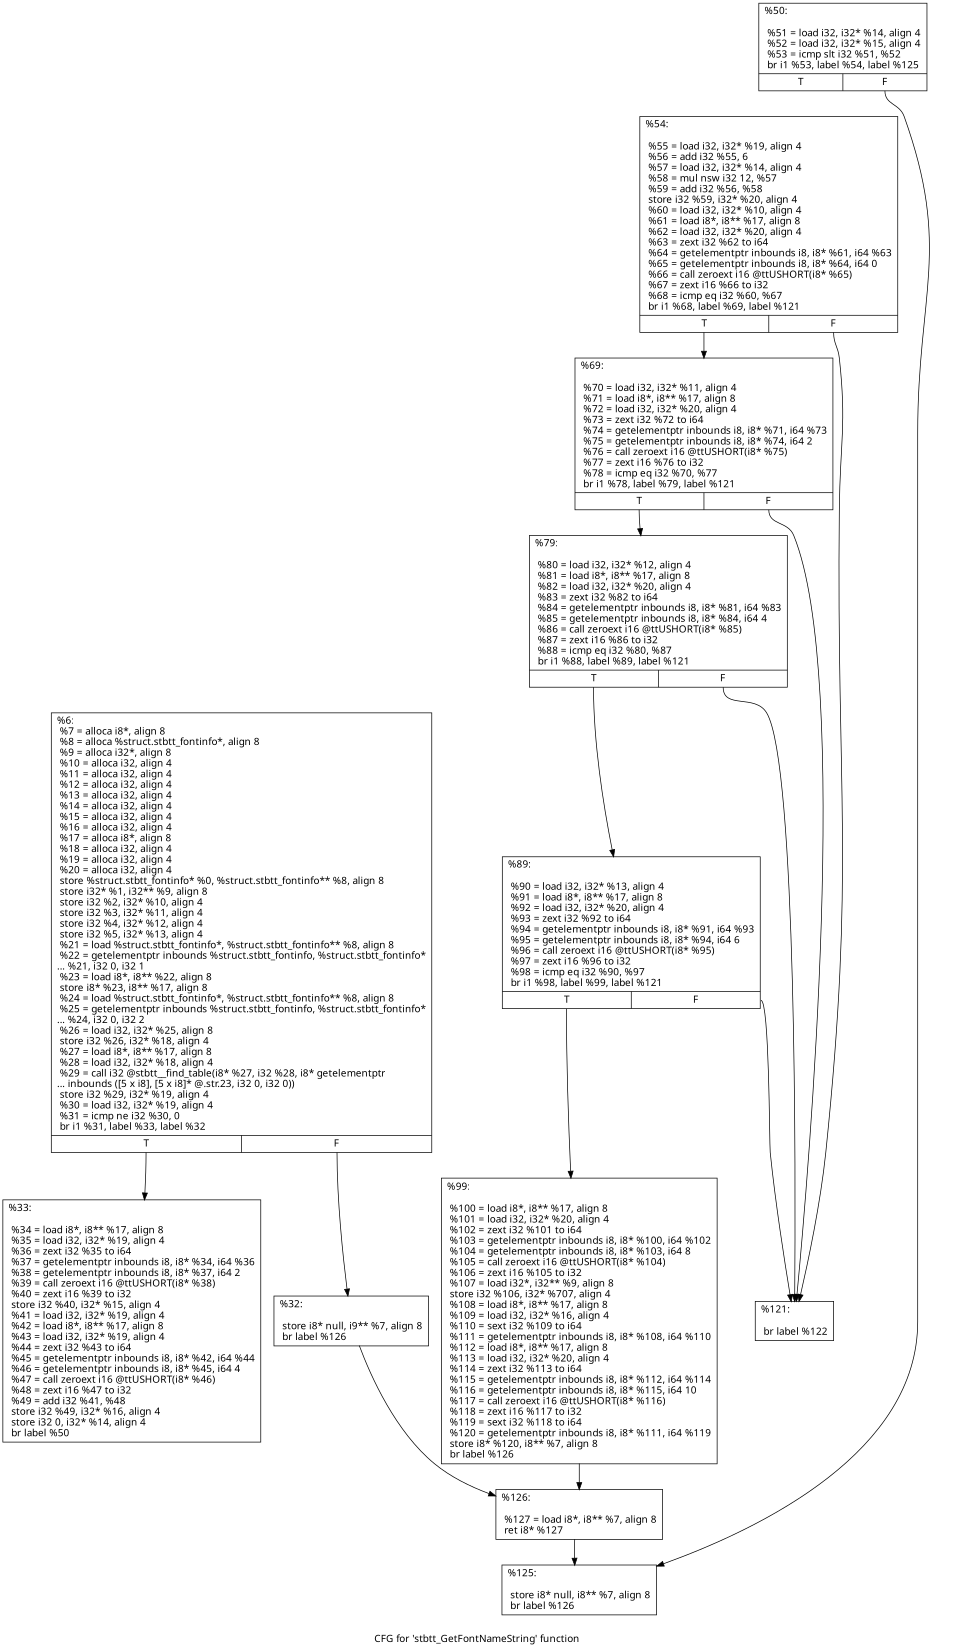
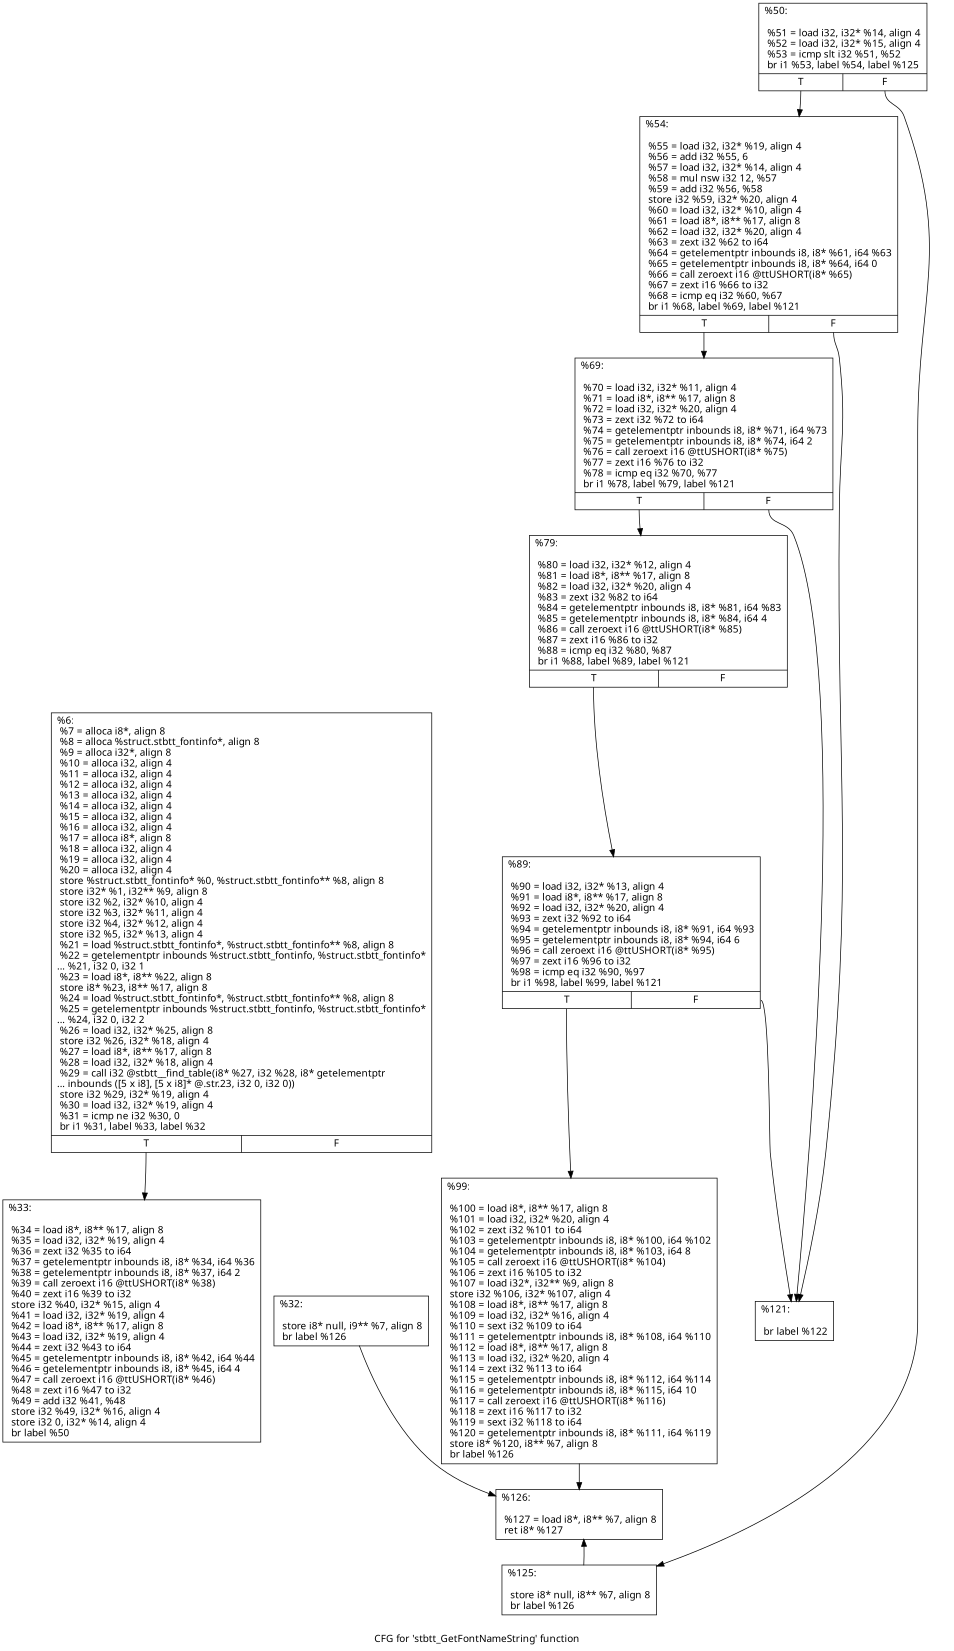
none -> (801, 100)
(792, 975) -> none
(340, 1221) -> none
(529, 1294) -> (529, 1294)
(574, 1549) -> (584, 1556)
